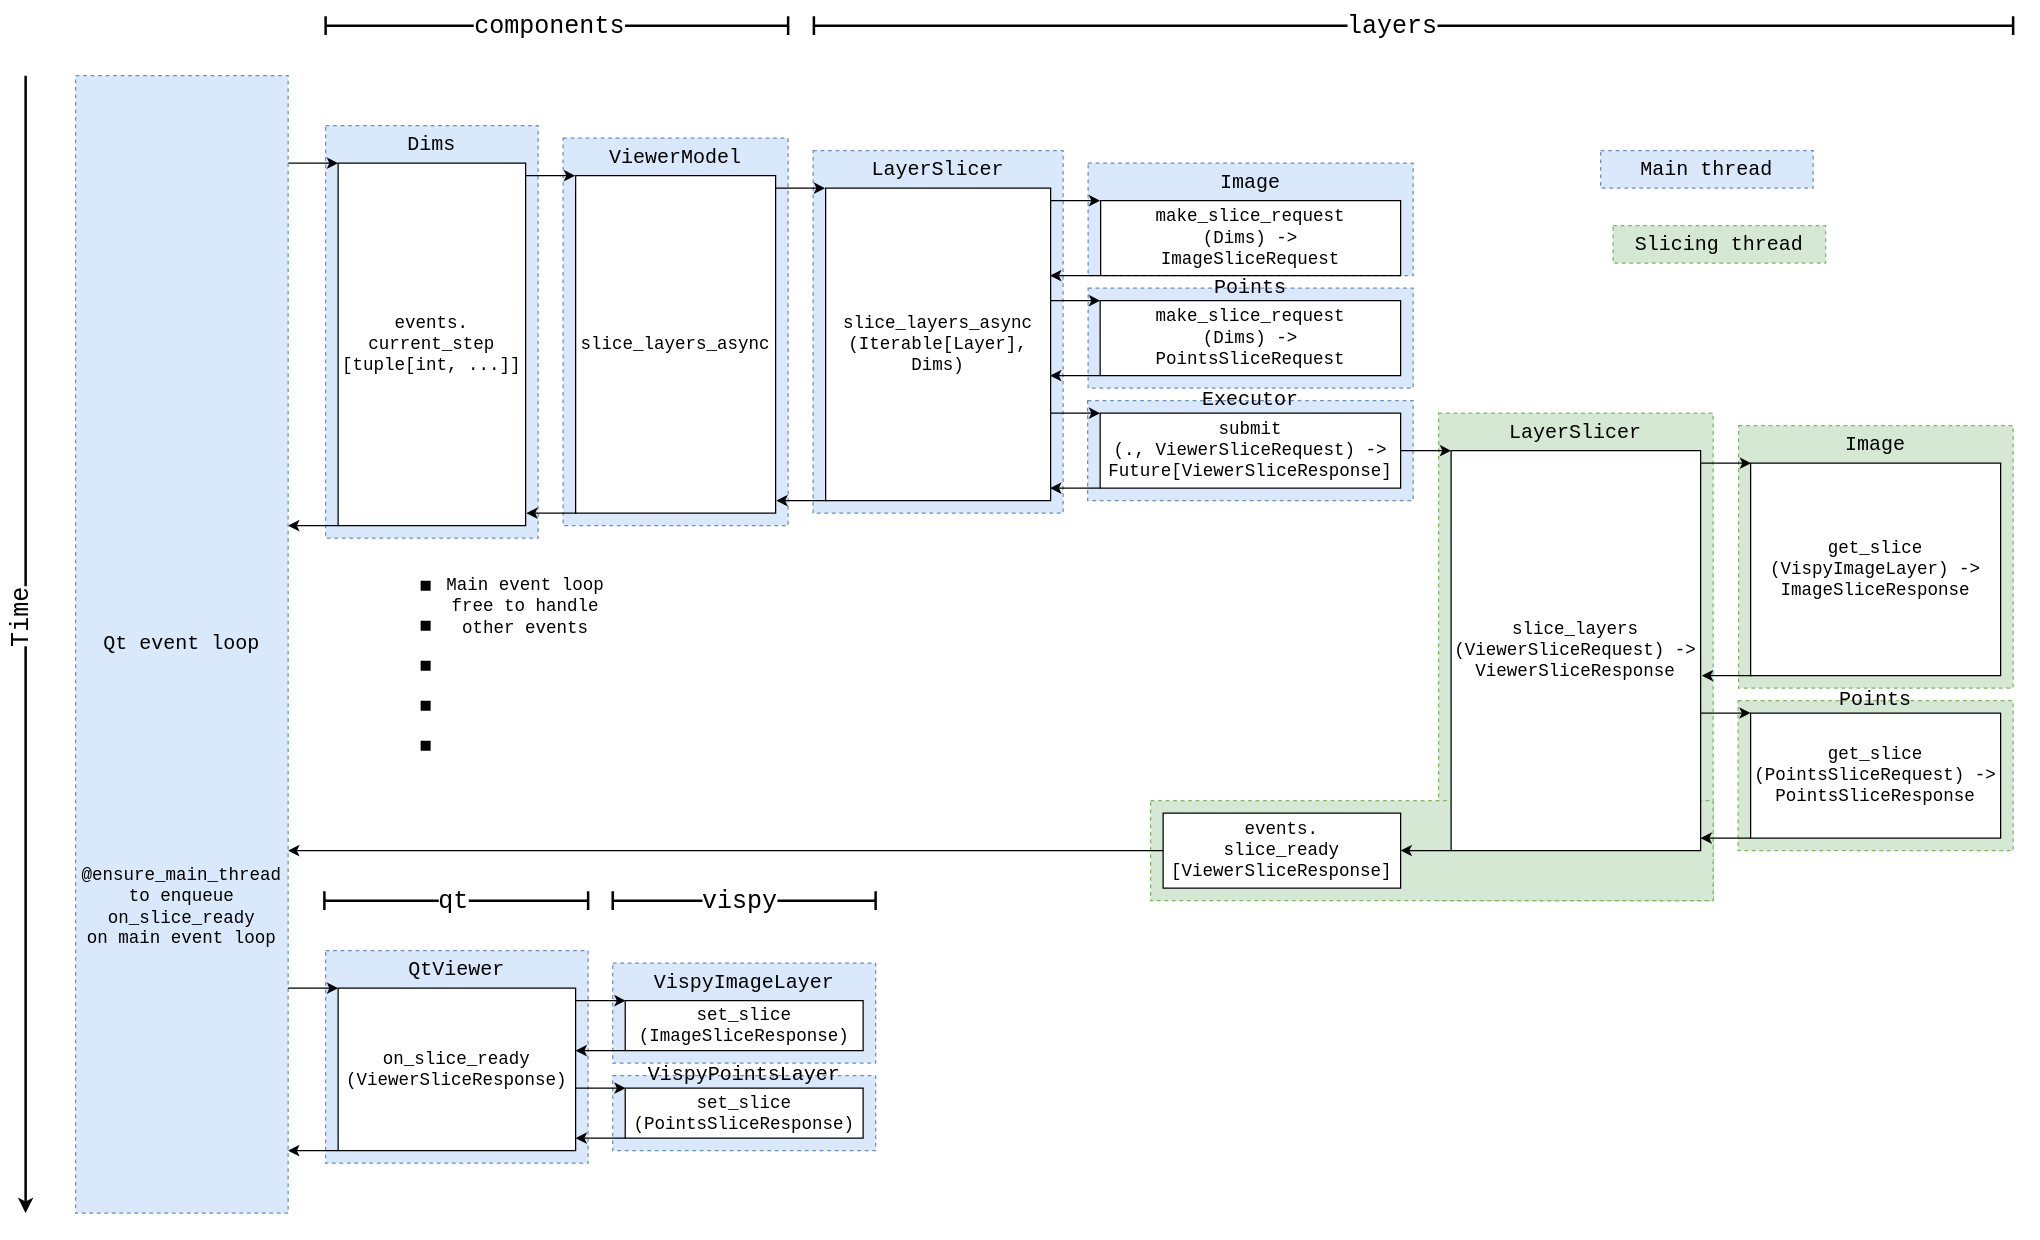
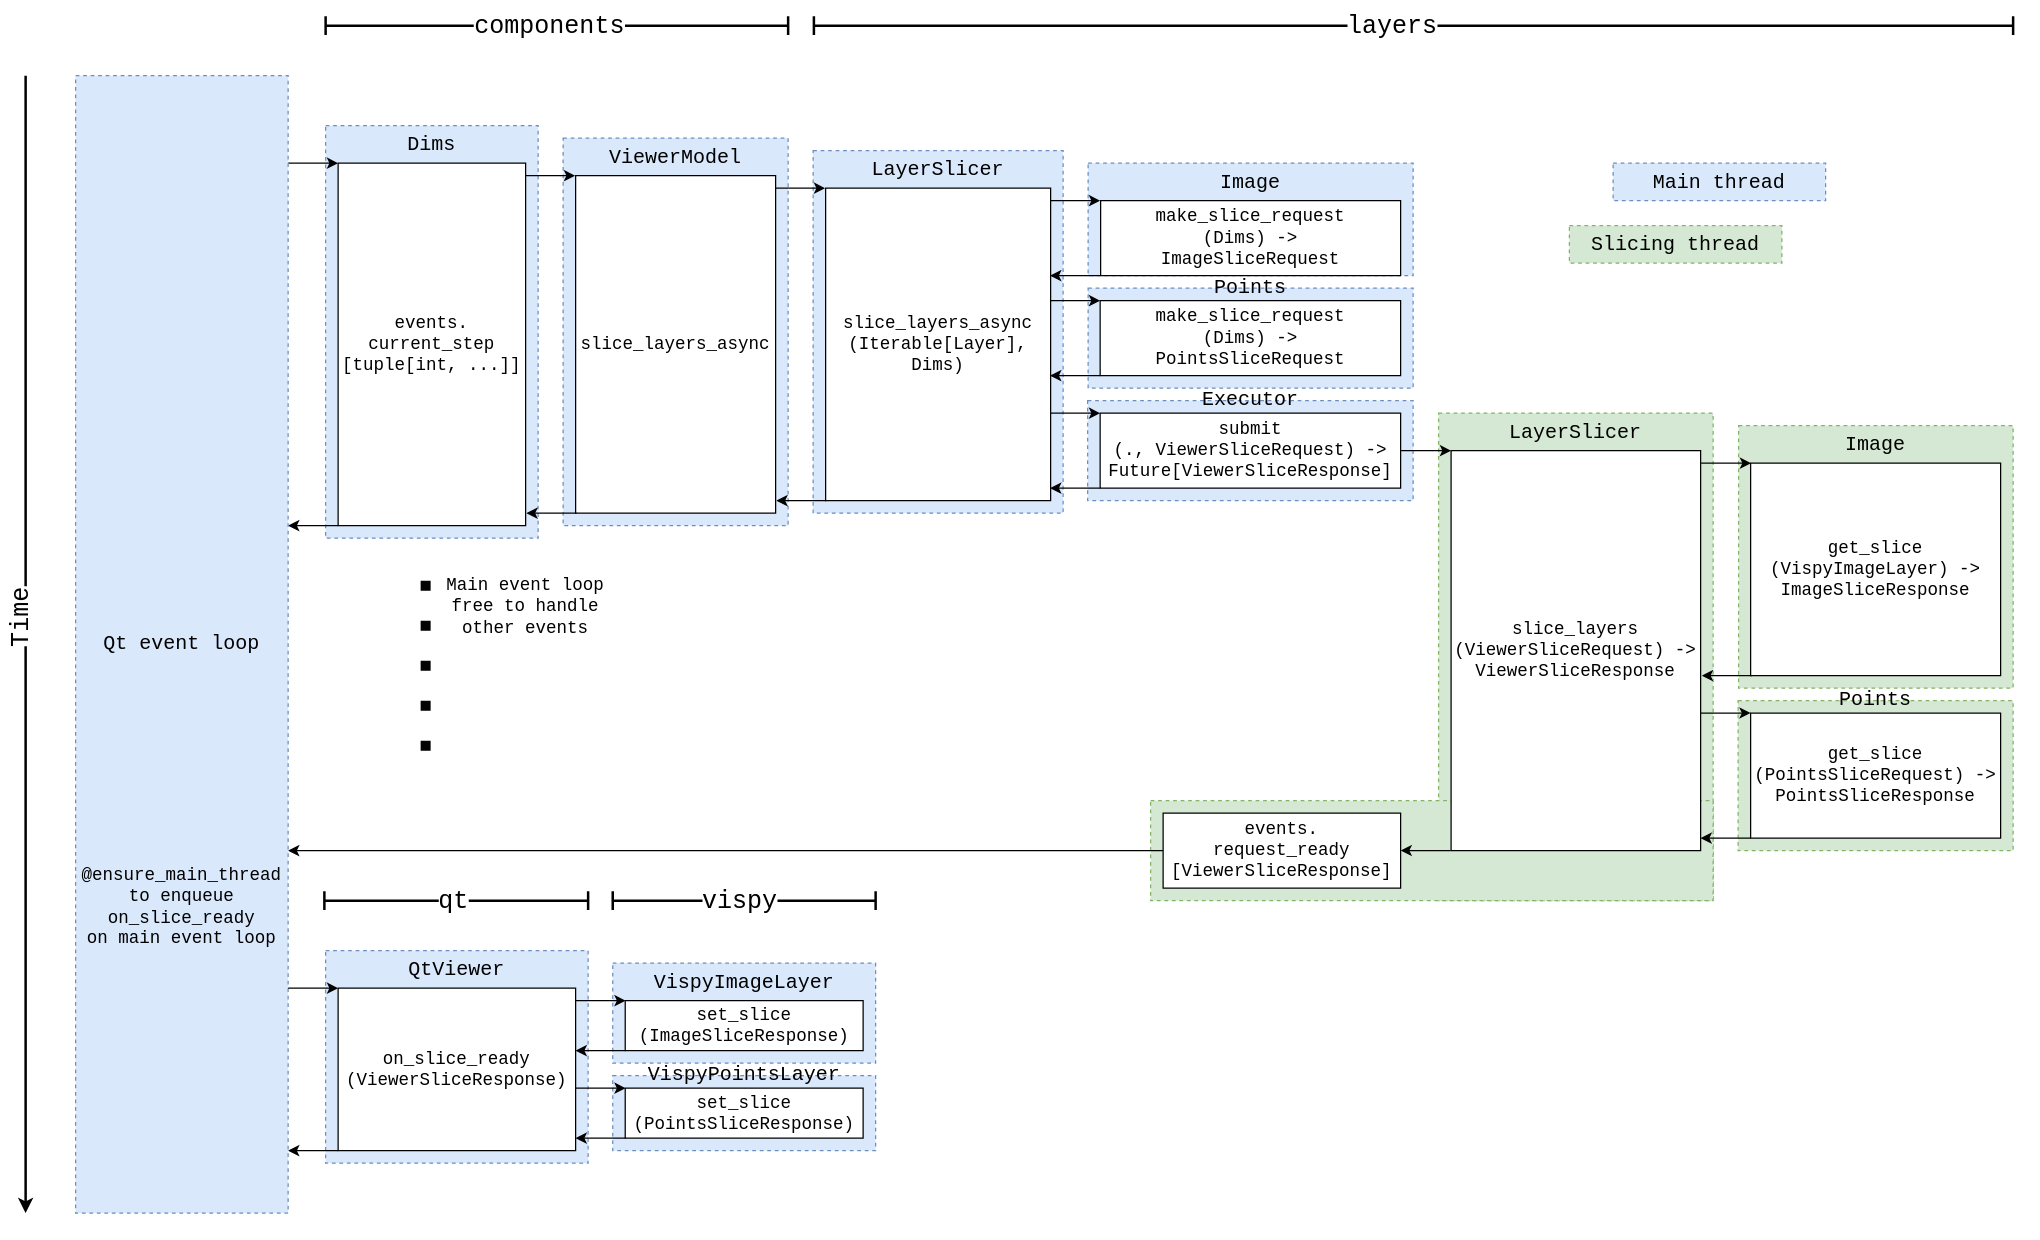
(1707, 169) -> (1719, 182)
(1719, 244) -> (1676, 244)
(1282, 851) -> (1282, 851)
